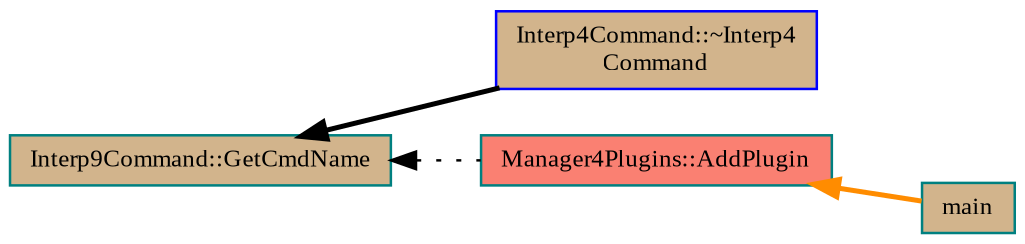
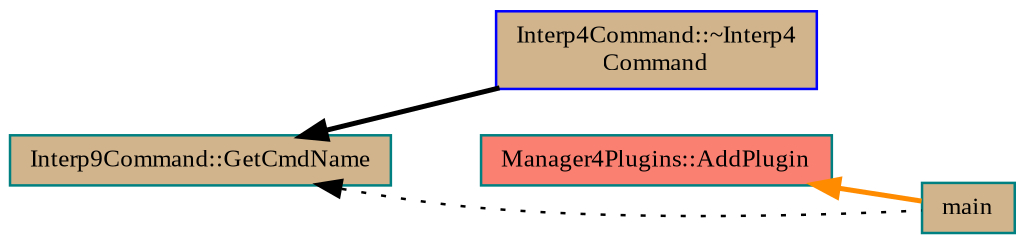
(448, 160) -> (631, 215)
